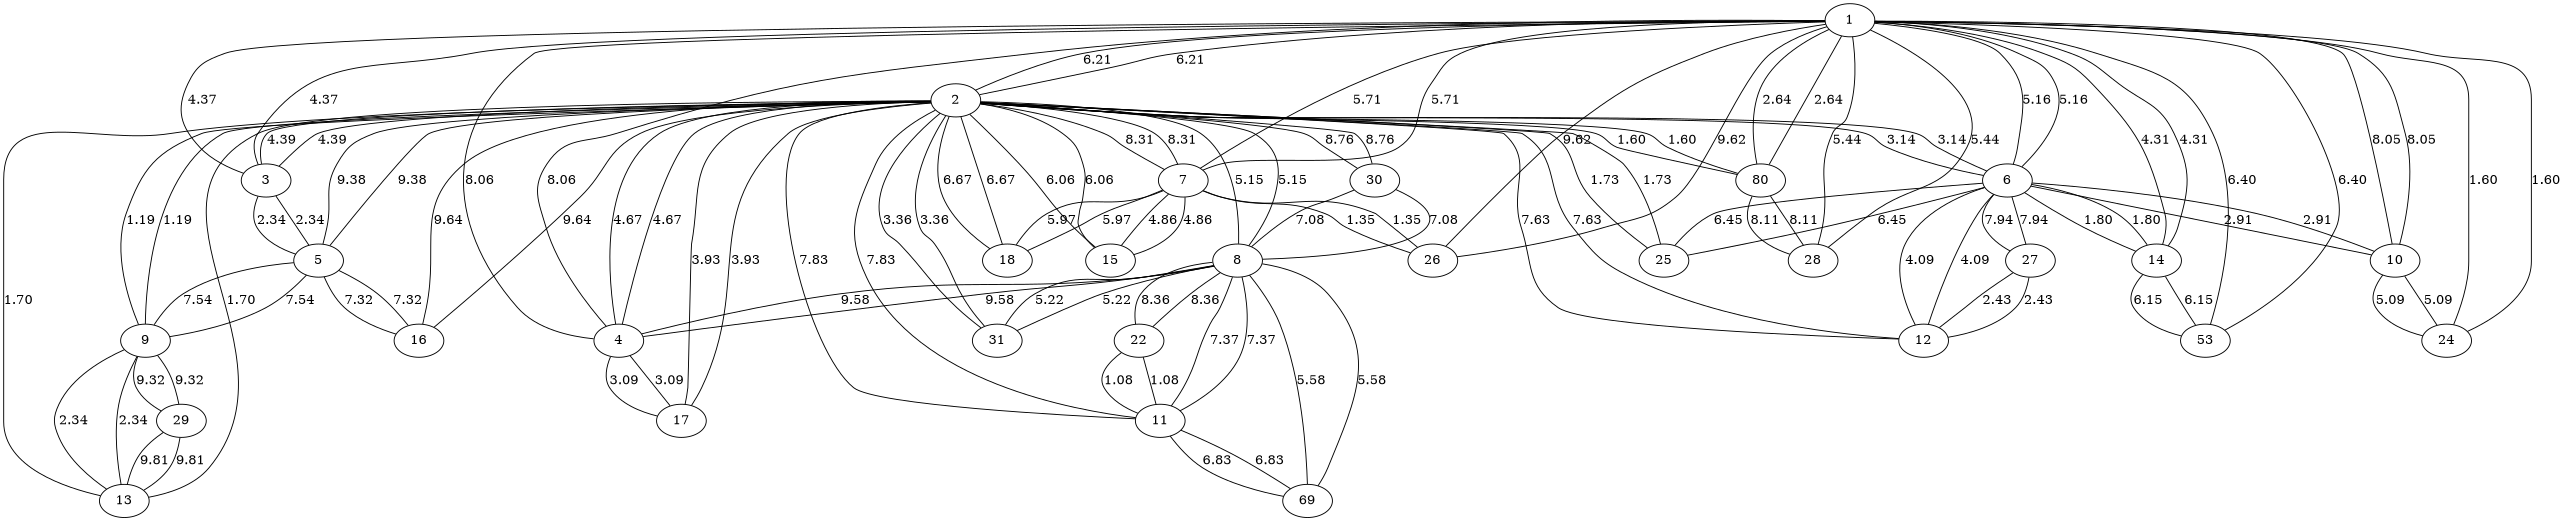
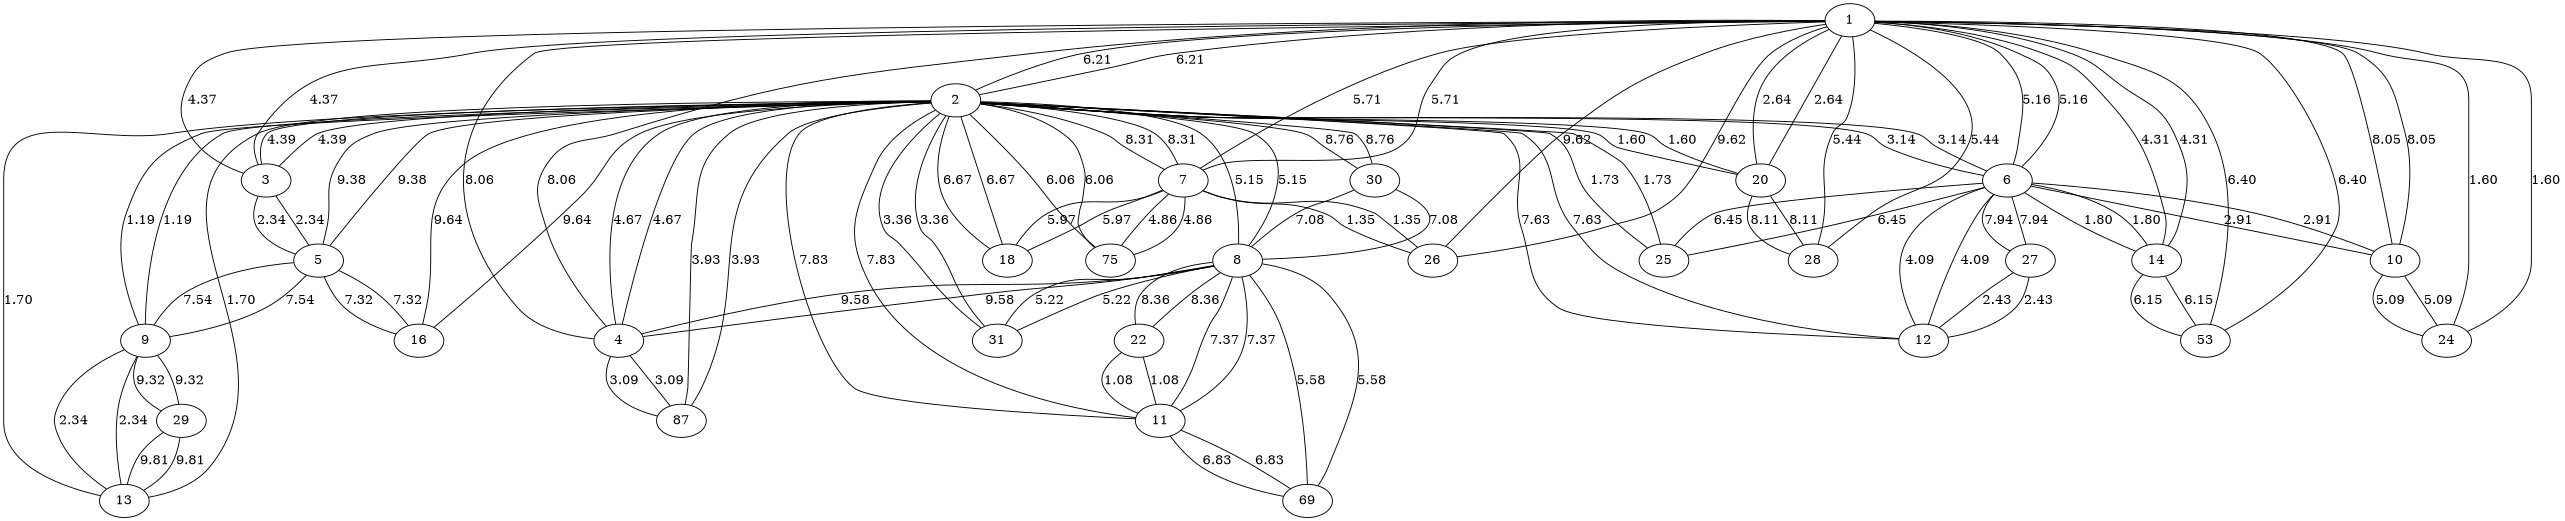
(1761, 180) -> (1761, 180)
(1111, 261) -> (1111, 261)
(681, 421) -> (681, 421)
